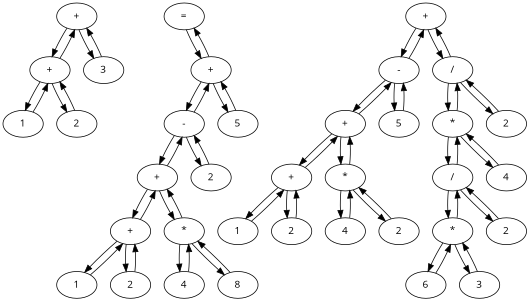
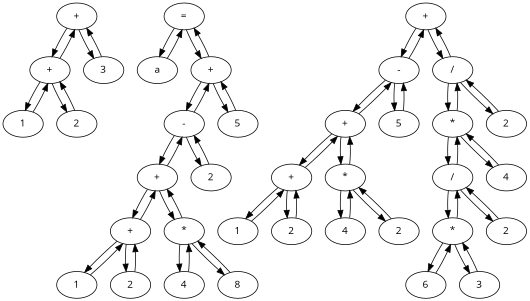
none -> (157, 70)
